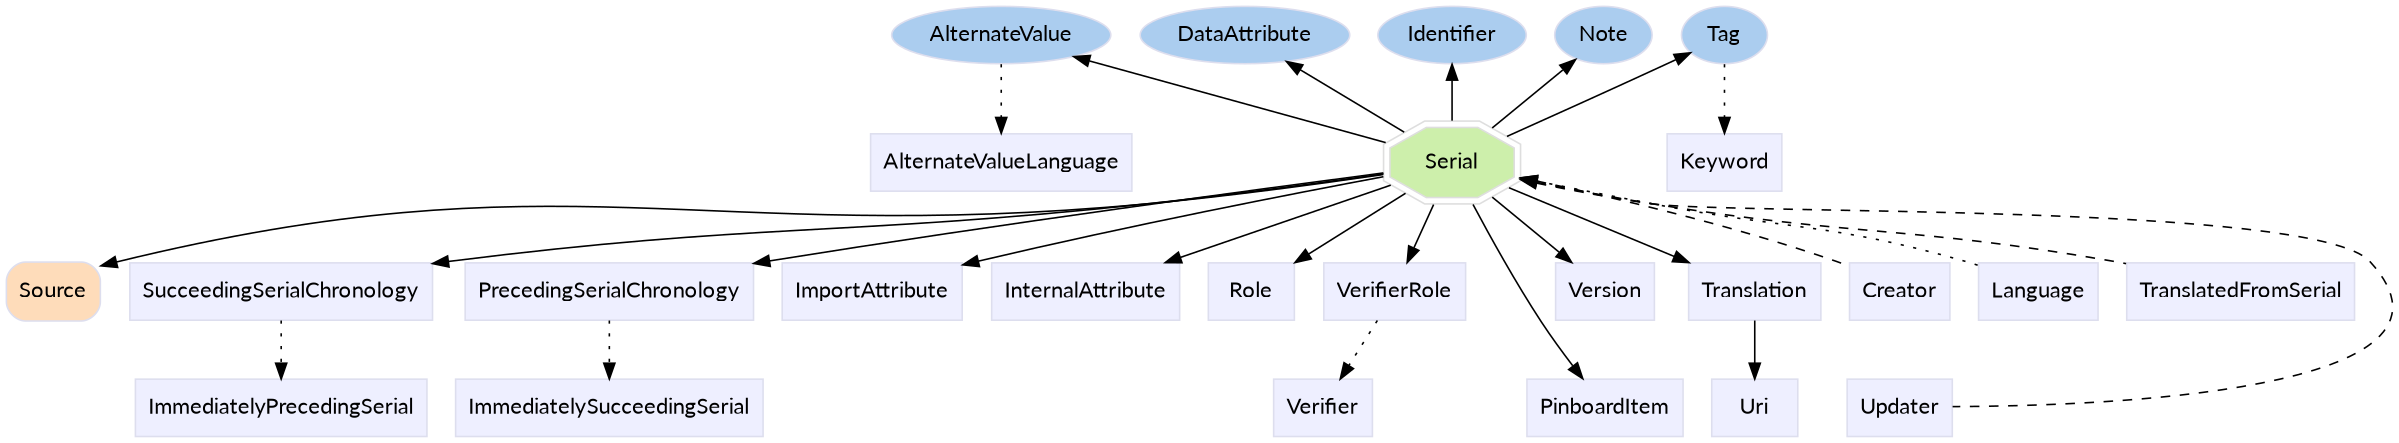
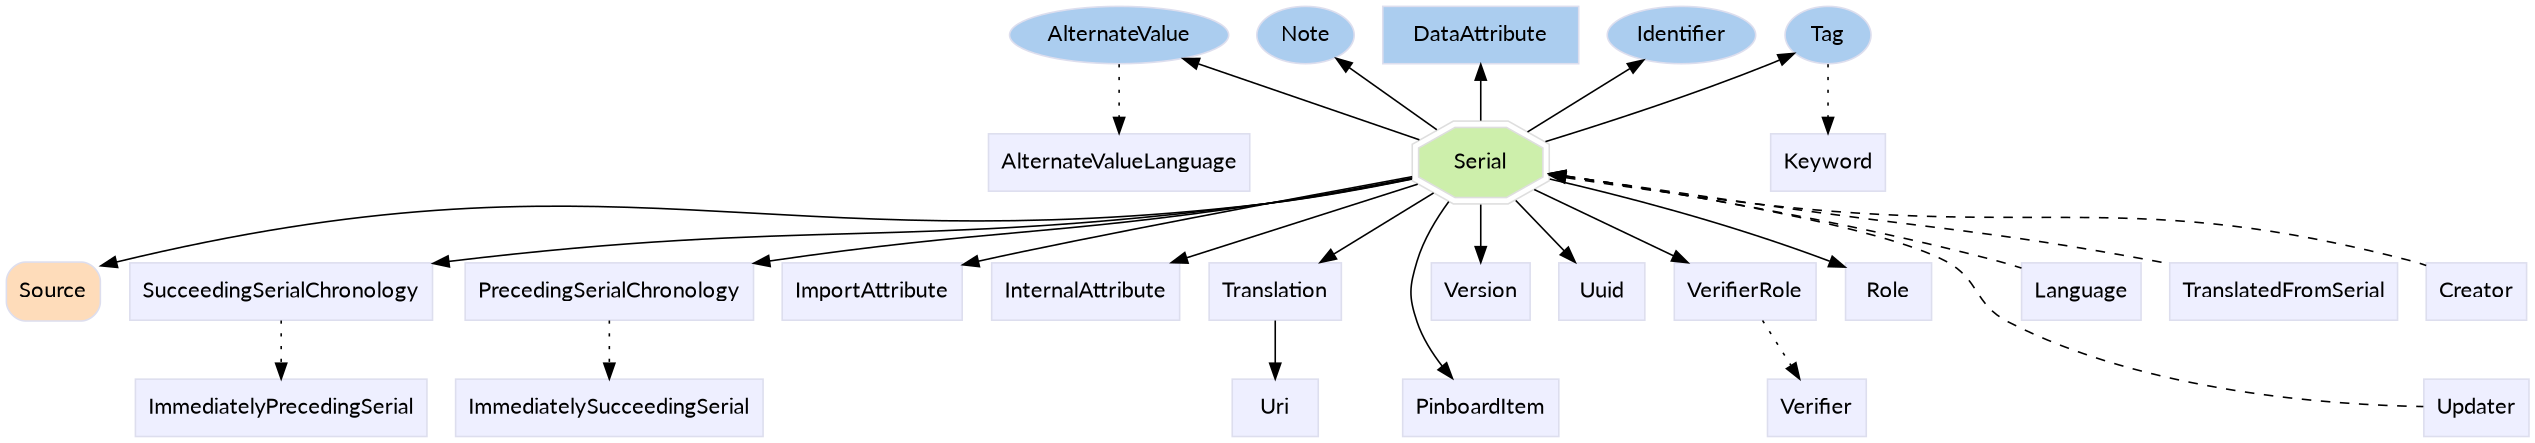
(1245, 35) -> (1481, 35)
(1758, 221) -> (1795, 215)
none -> (1602, 292)
